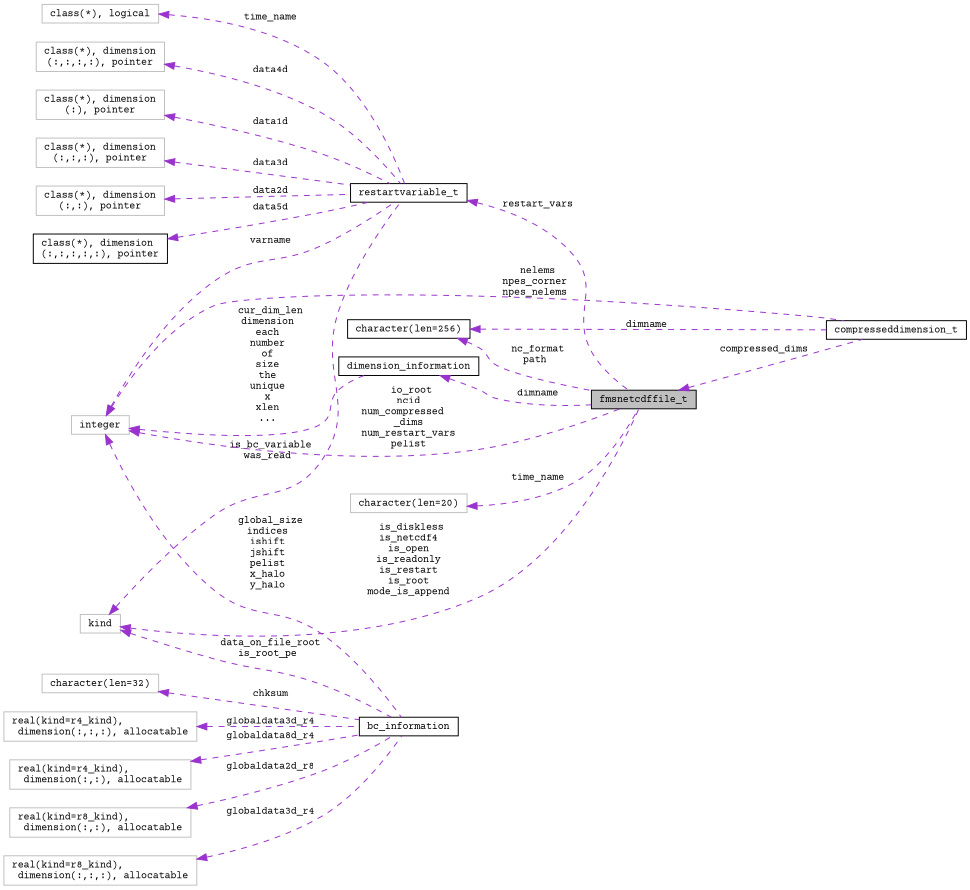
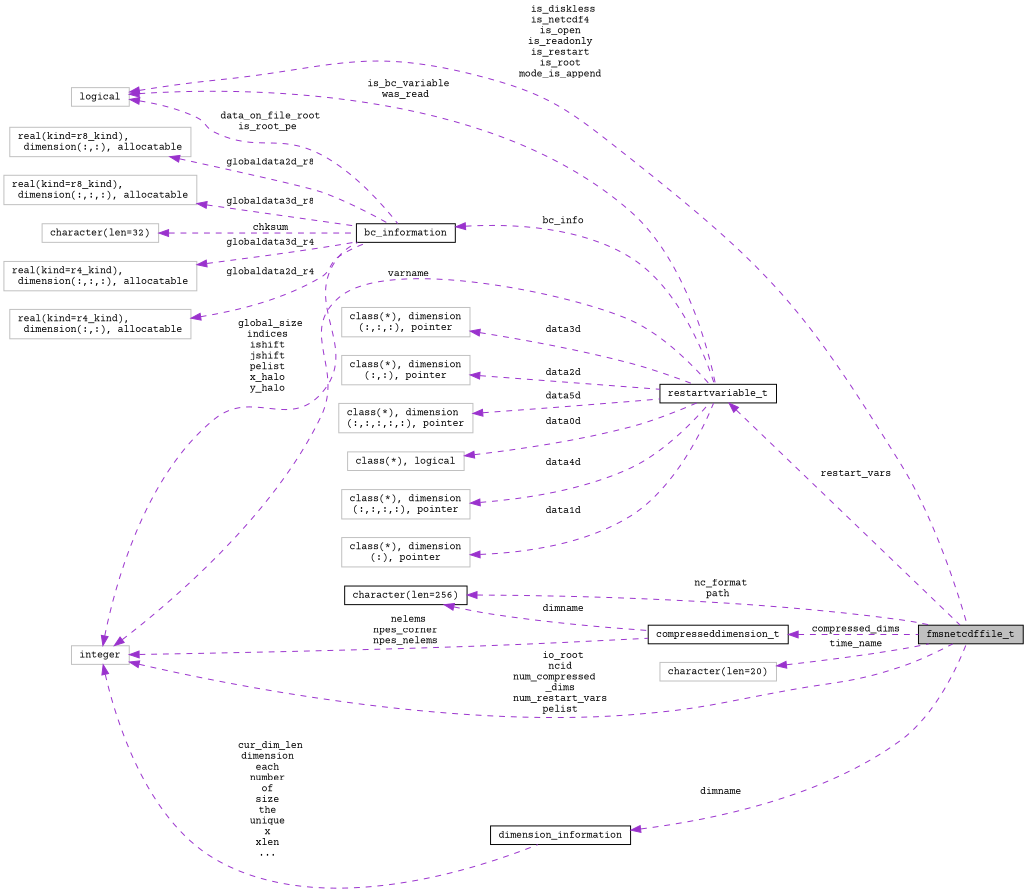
(268, 17) -> (561, 422)
(100, 249) -> (406, 418)
none -> (624, 254)
(776, 364) -> (858, 634)
(100, 624) -> (100, 97)
(268, 736) -> (268, 272)
(268, 811) -> (268, 201)
